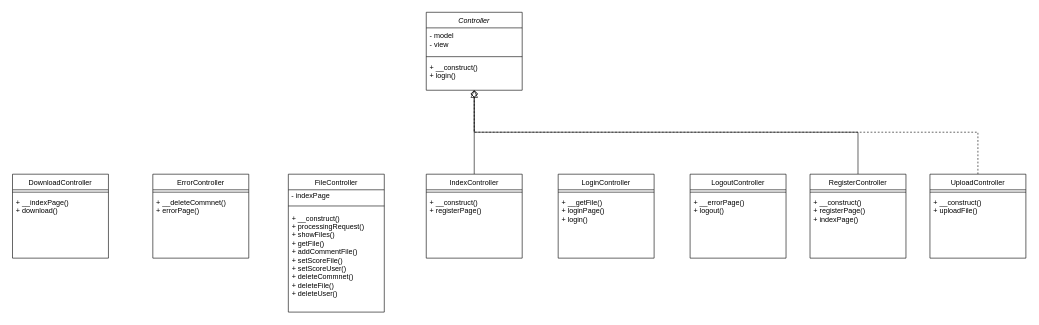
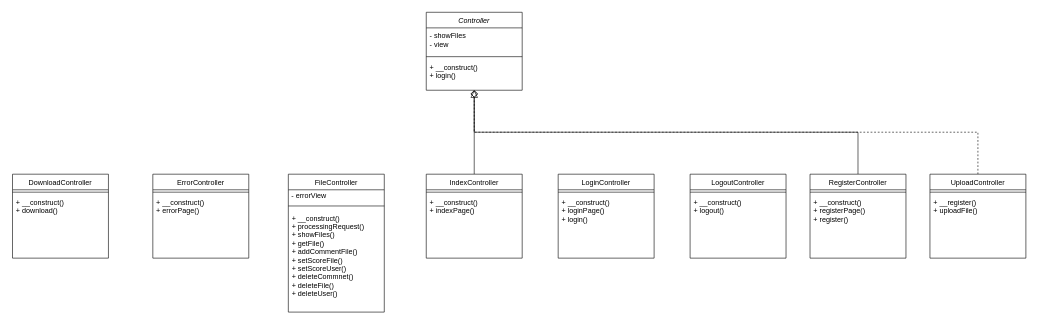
(442, 36) -> (449, 36)
(310, 196) -> (310, 196)
(44, 203) -> (45, 203)
(192, 203) -> (185, 203)
(459, 203) -> (459, 203)
(585, 203) -> (591, 203)
(723, 203) -> (723, 203)
(843, 203) -> (843, 203)
(963, 203) -> (960, 203)
